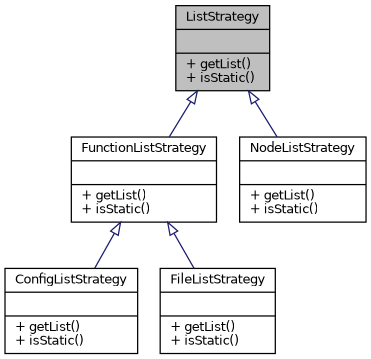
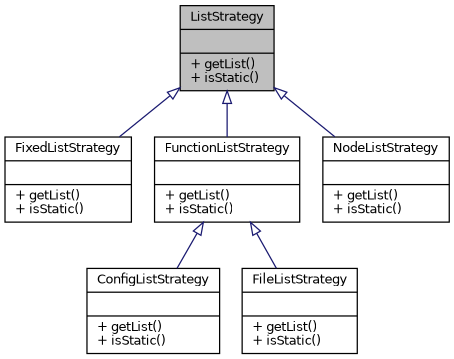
none -> (68, 180)
